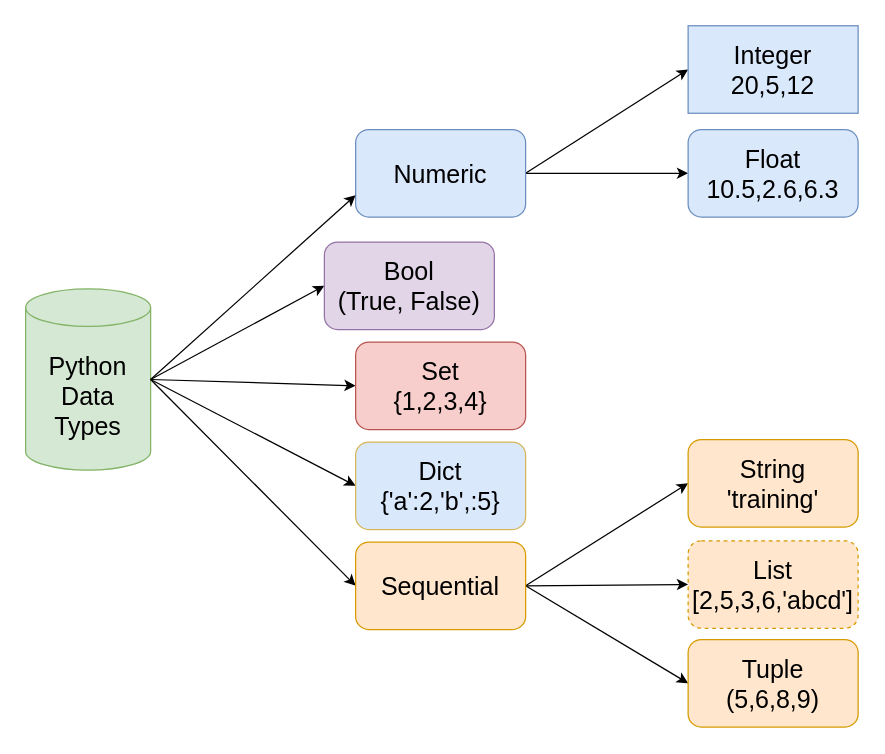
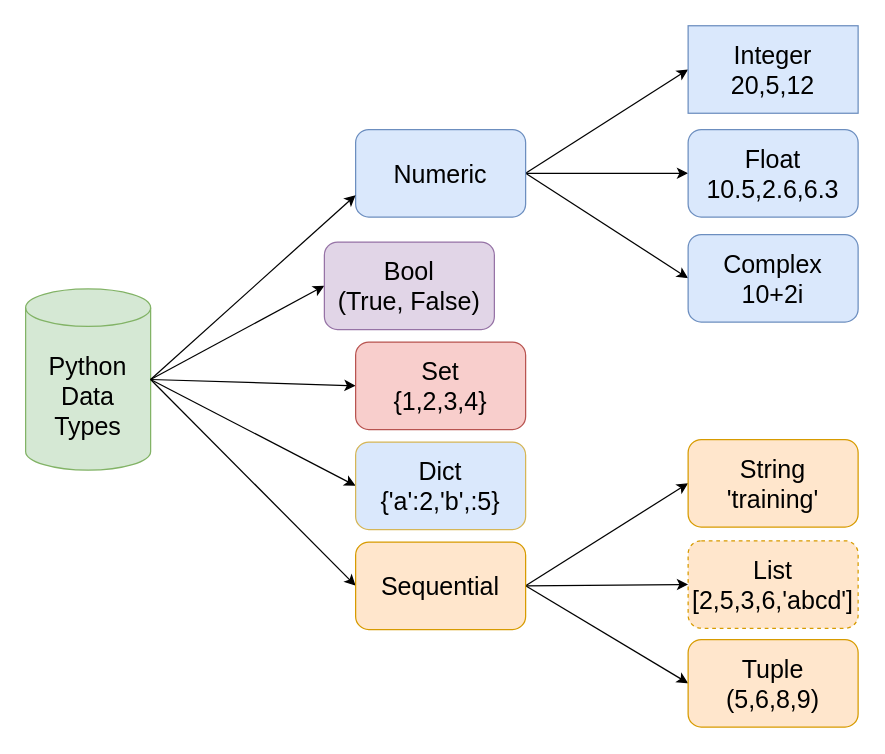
none -> (606, 225)
none -> (773, 278)
